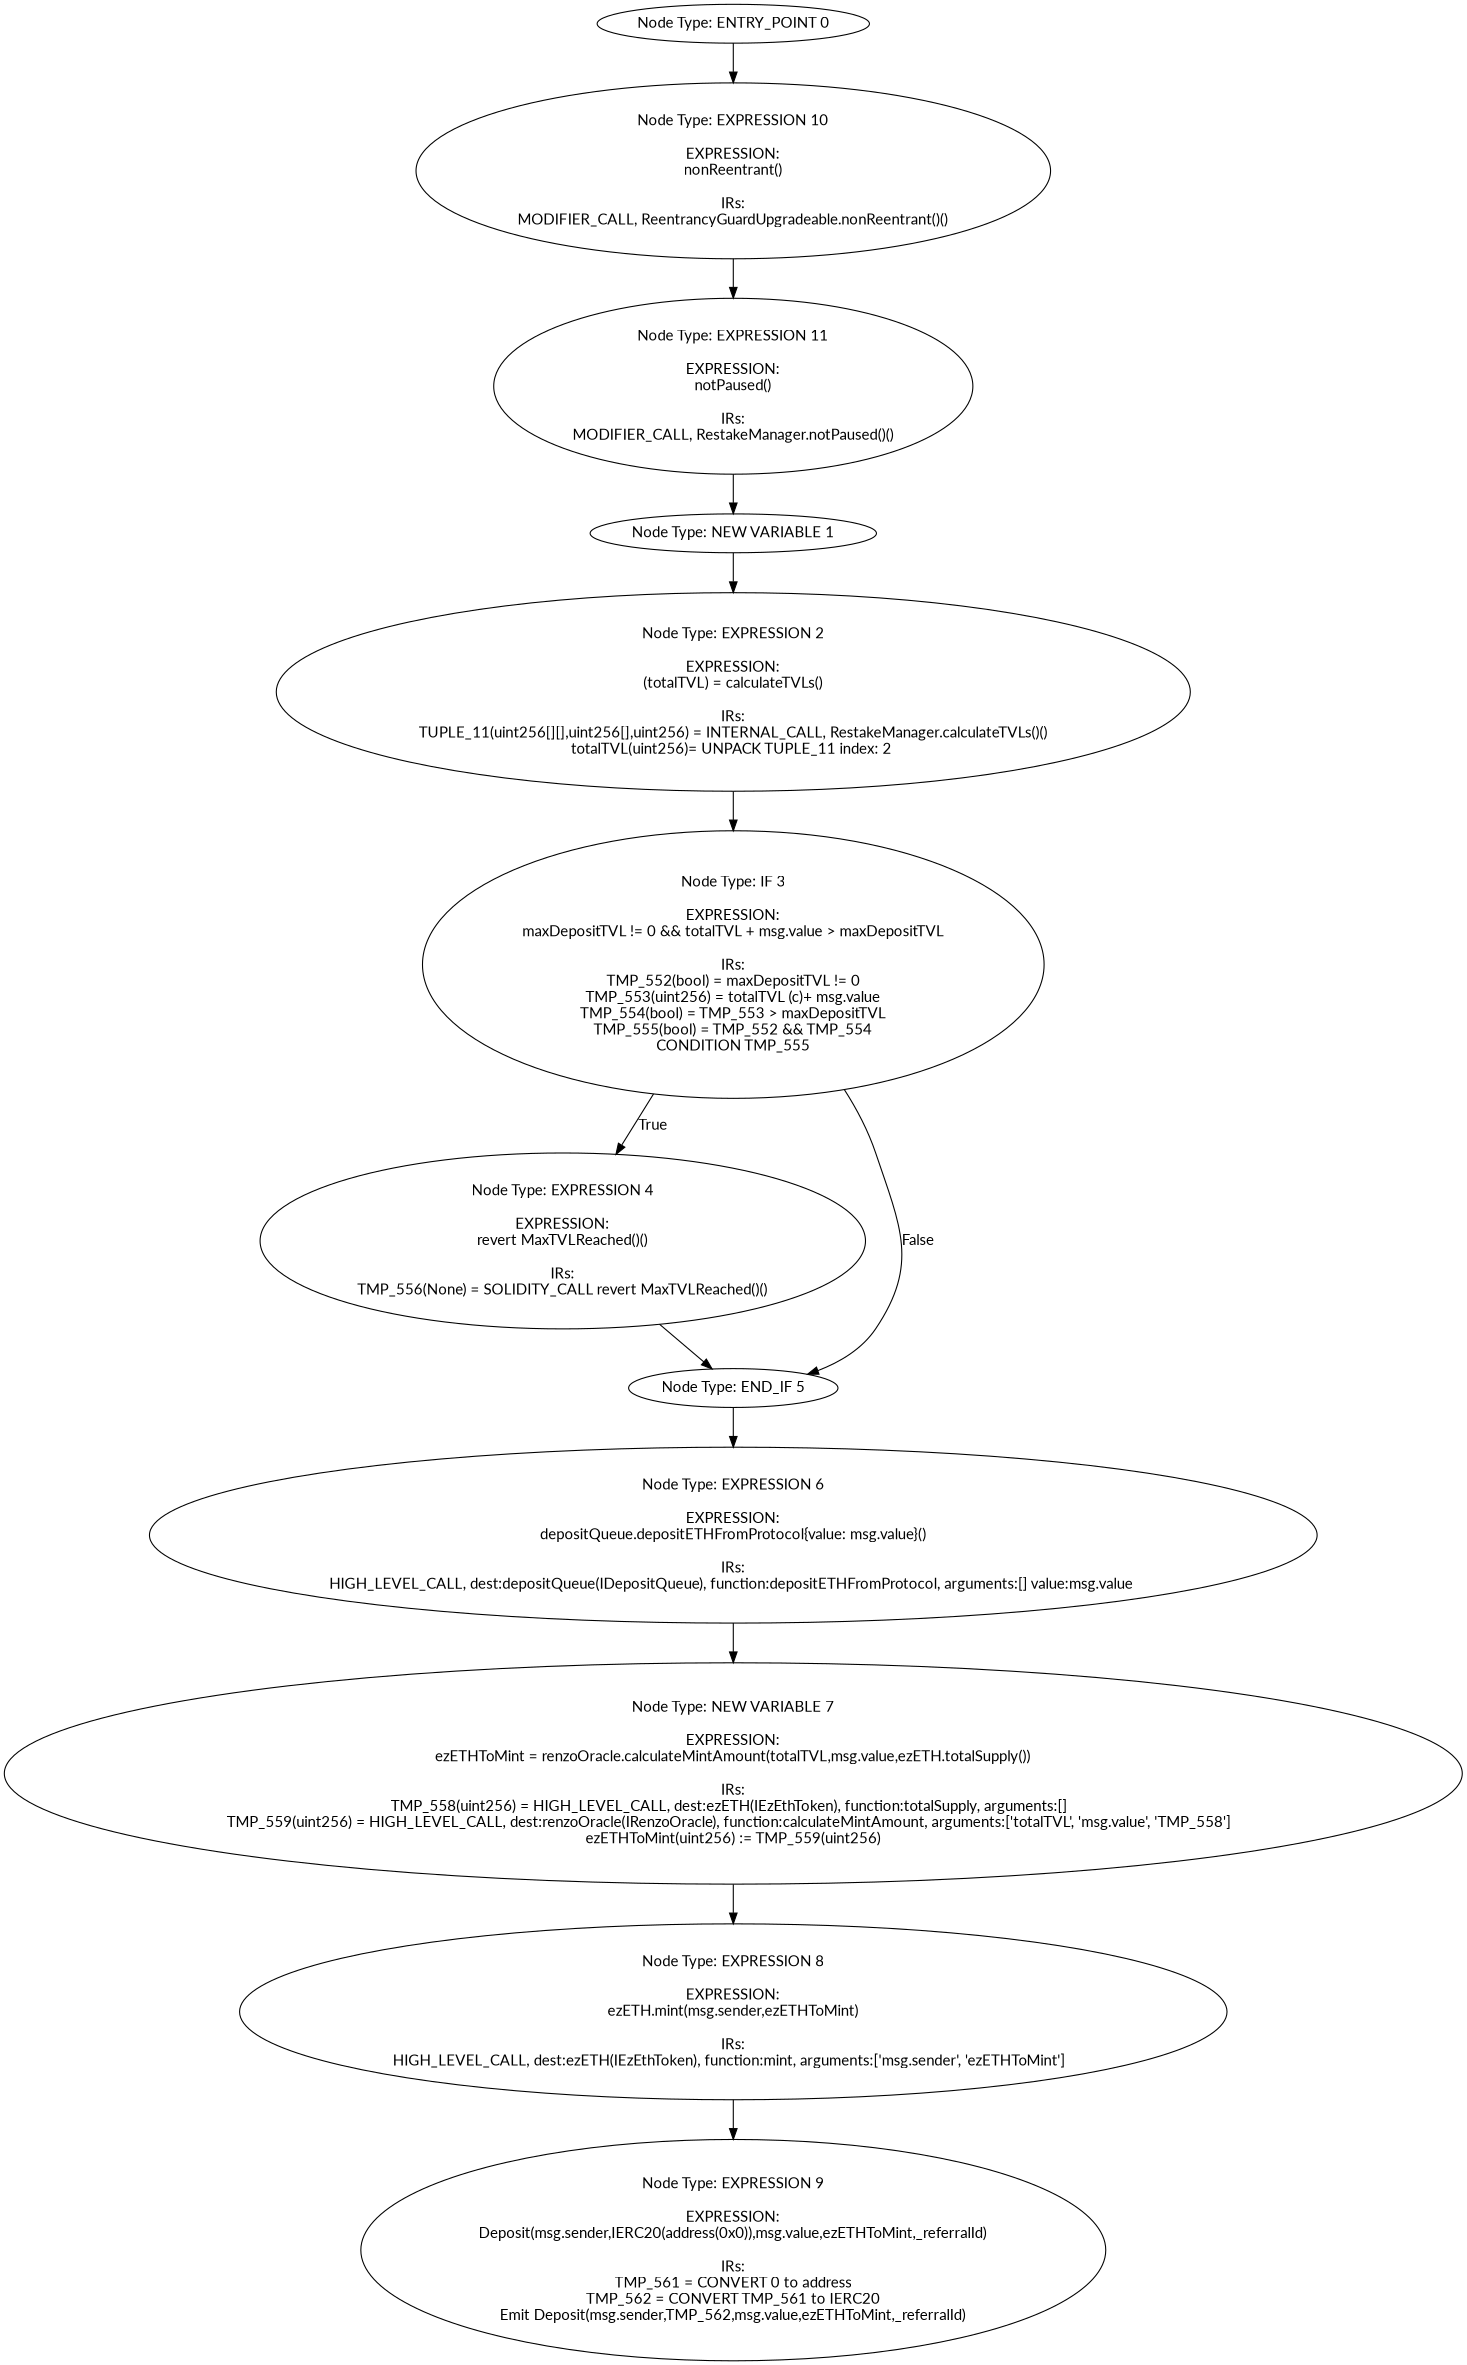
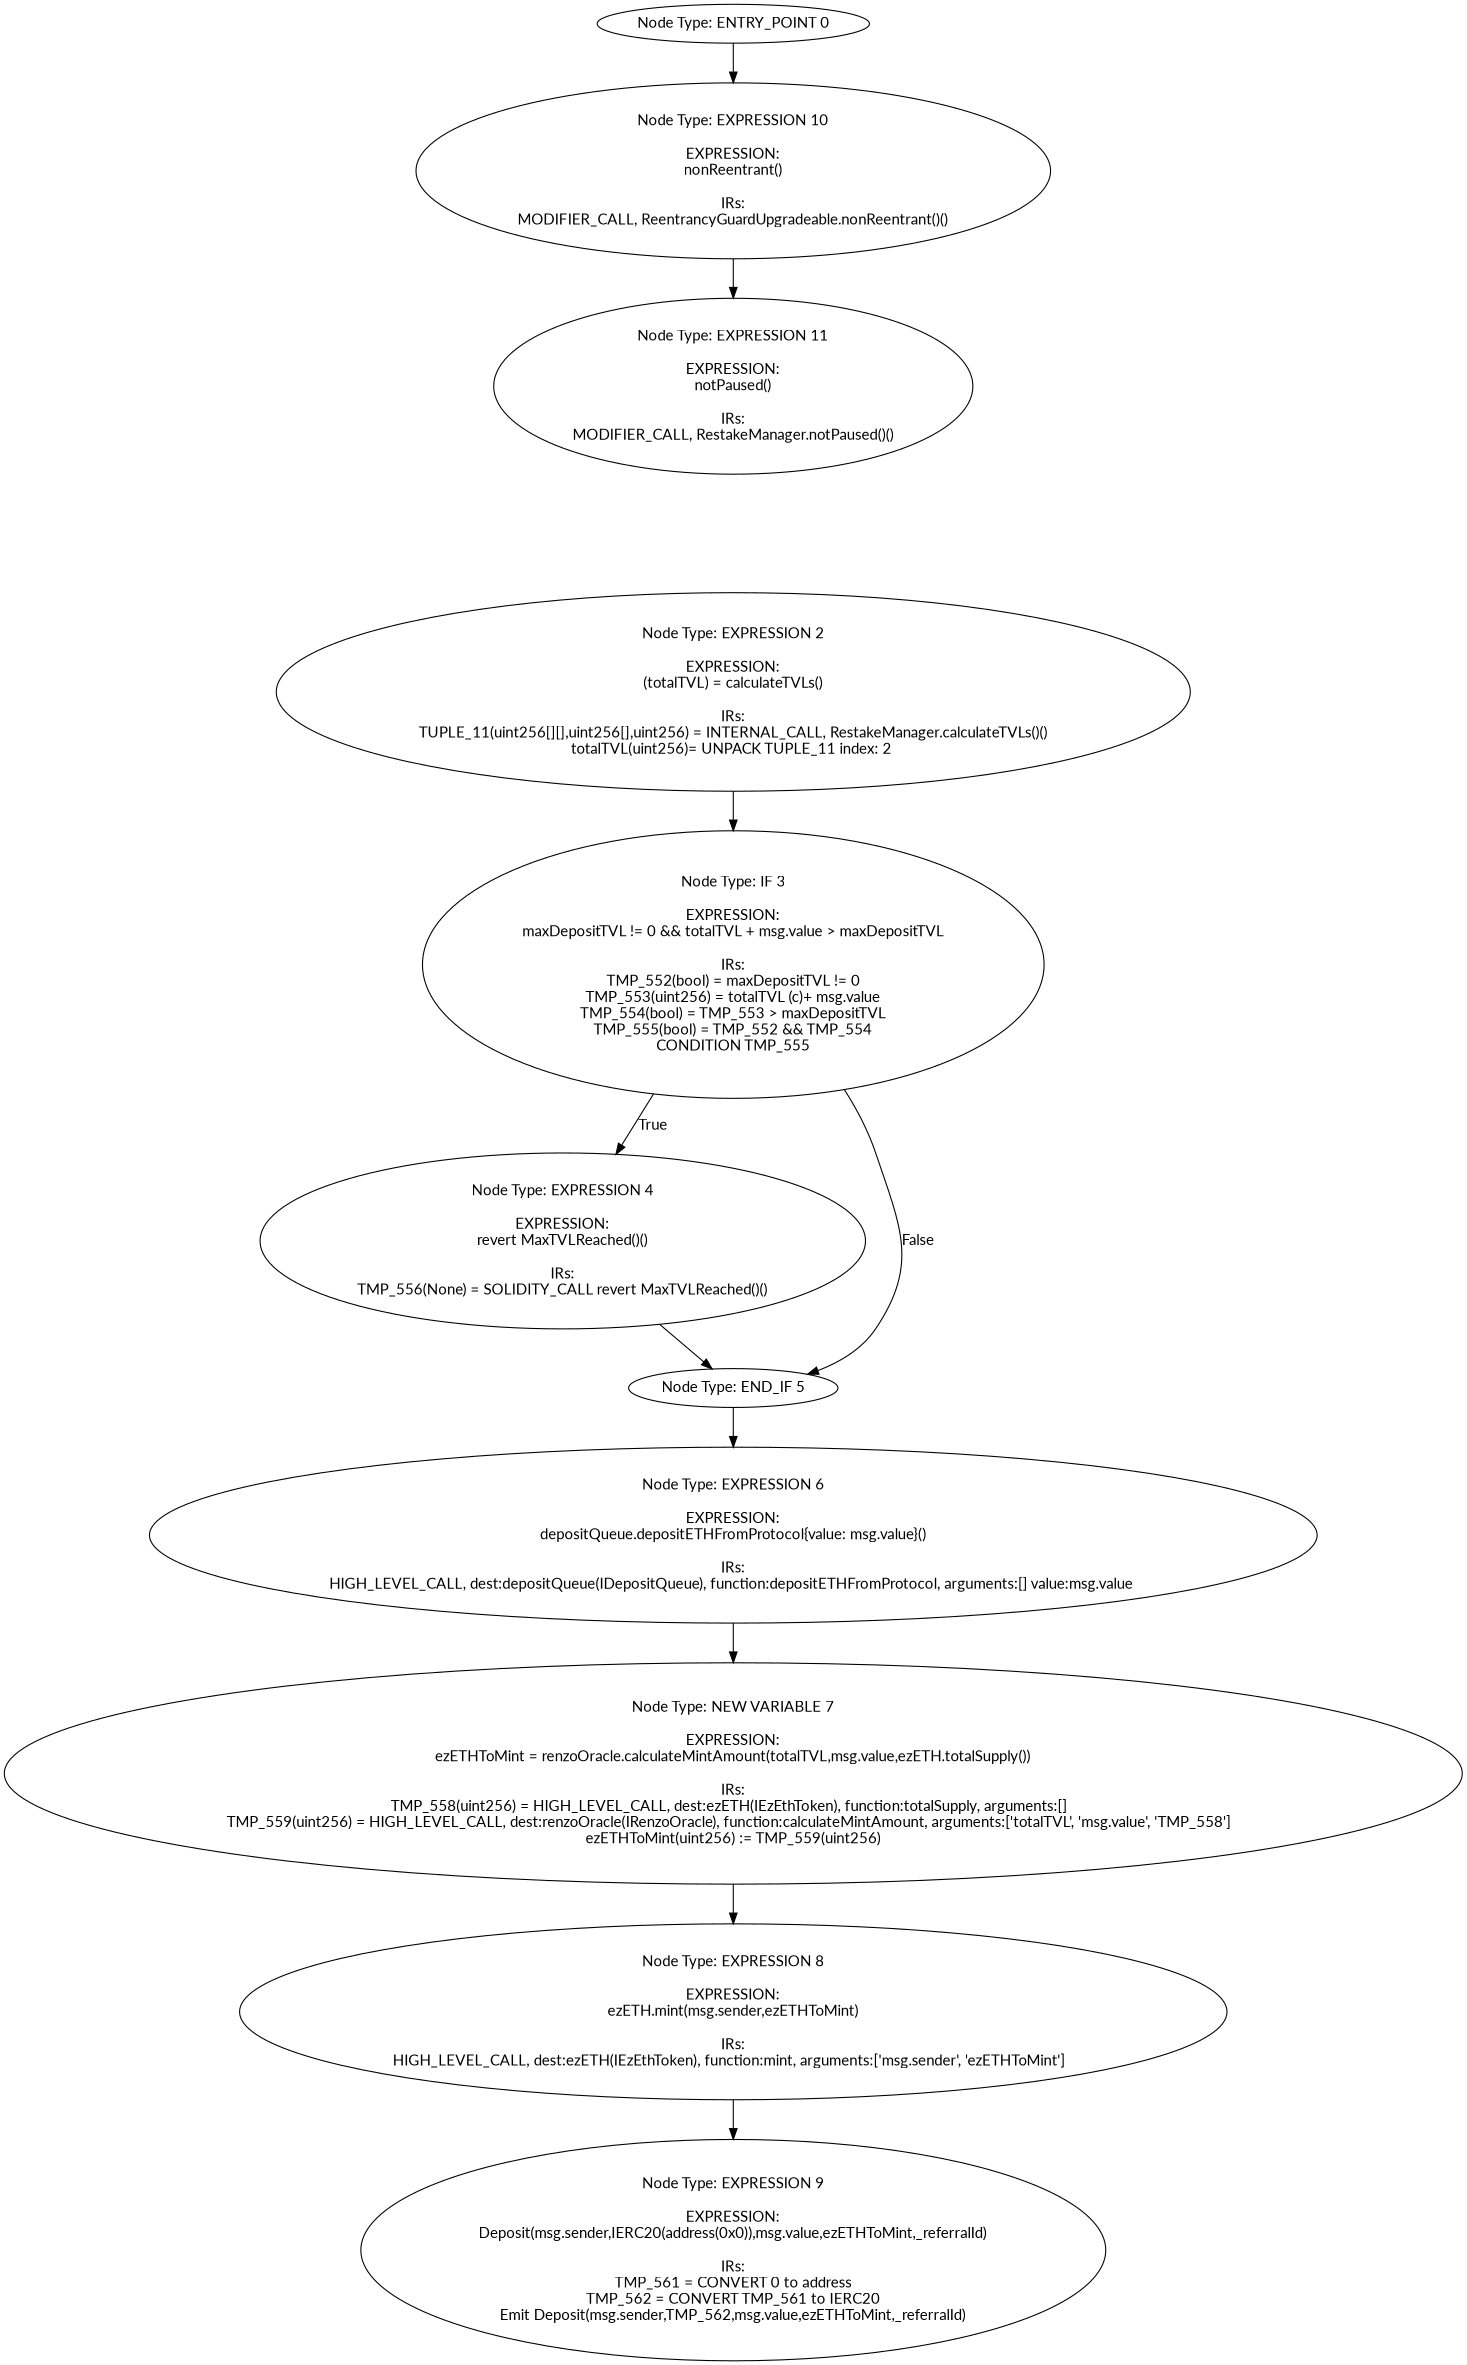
(733, 533) -> none
